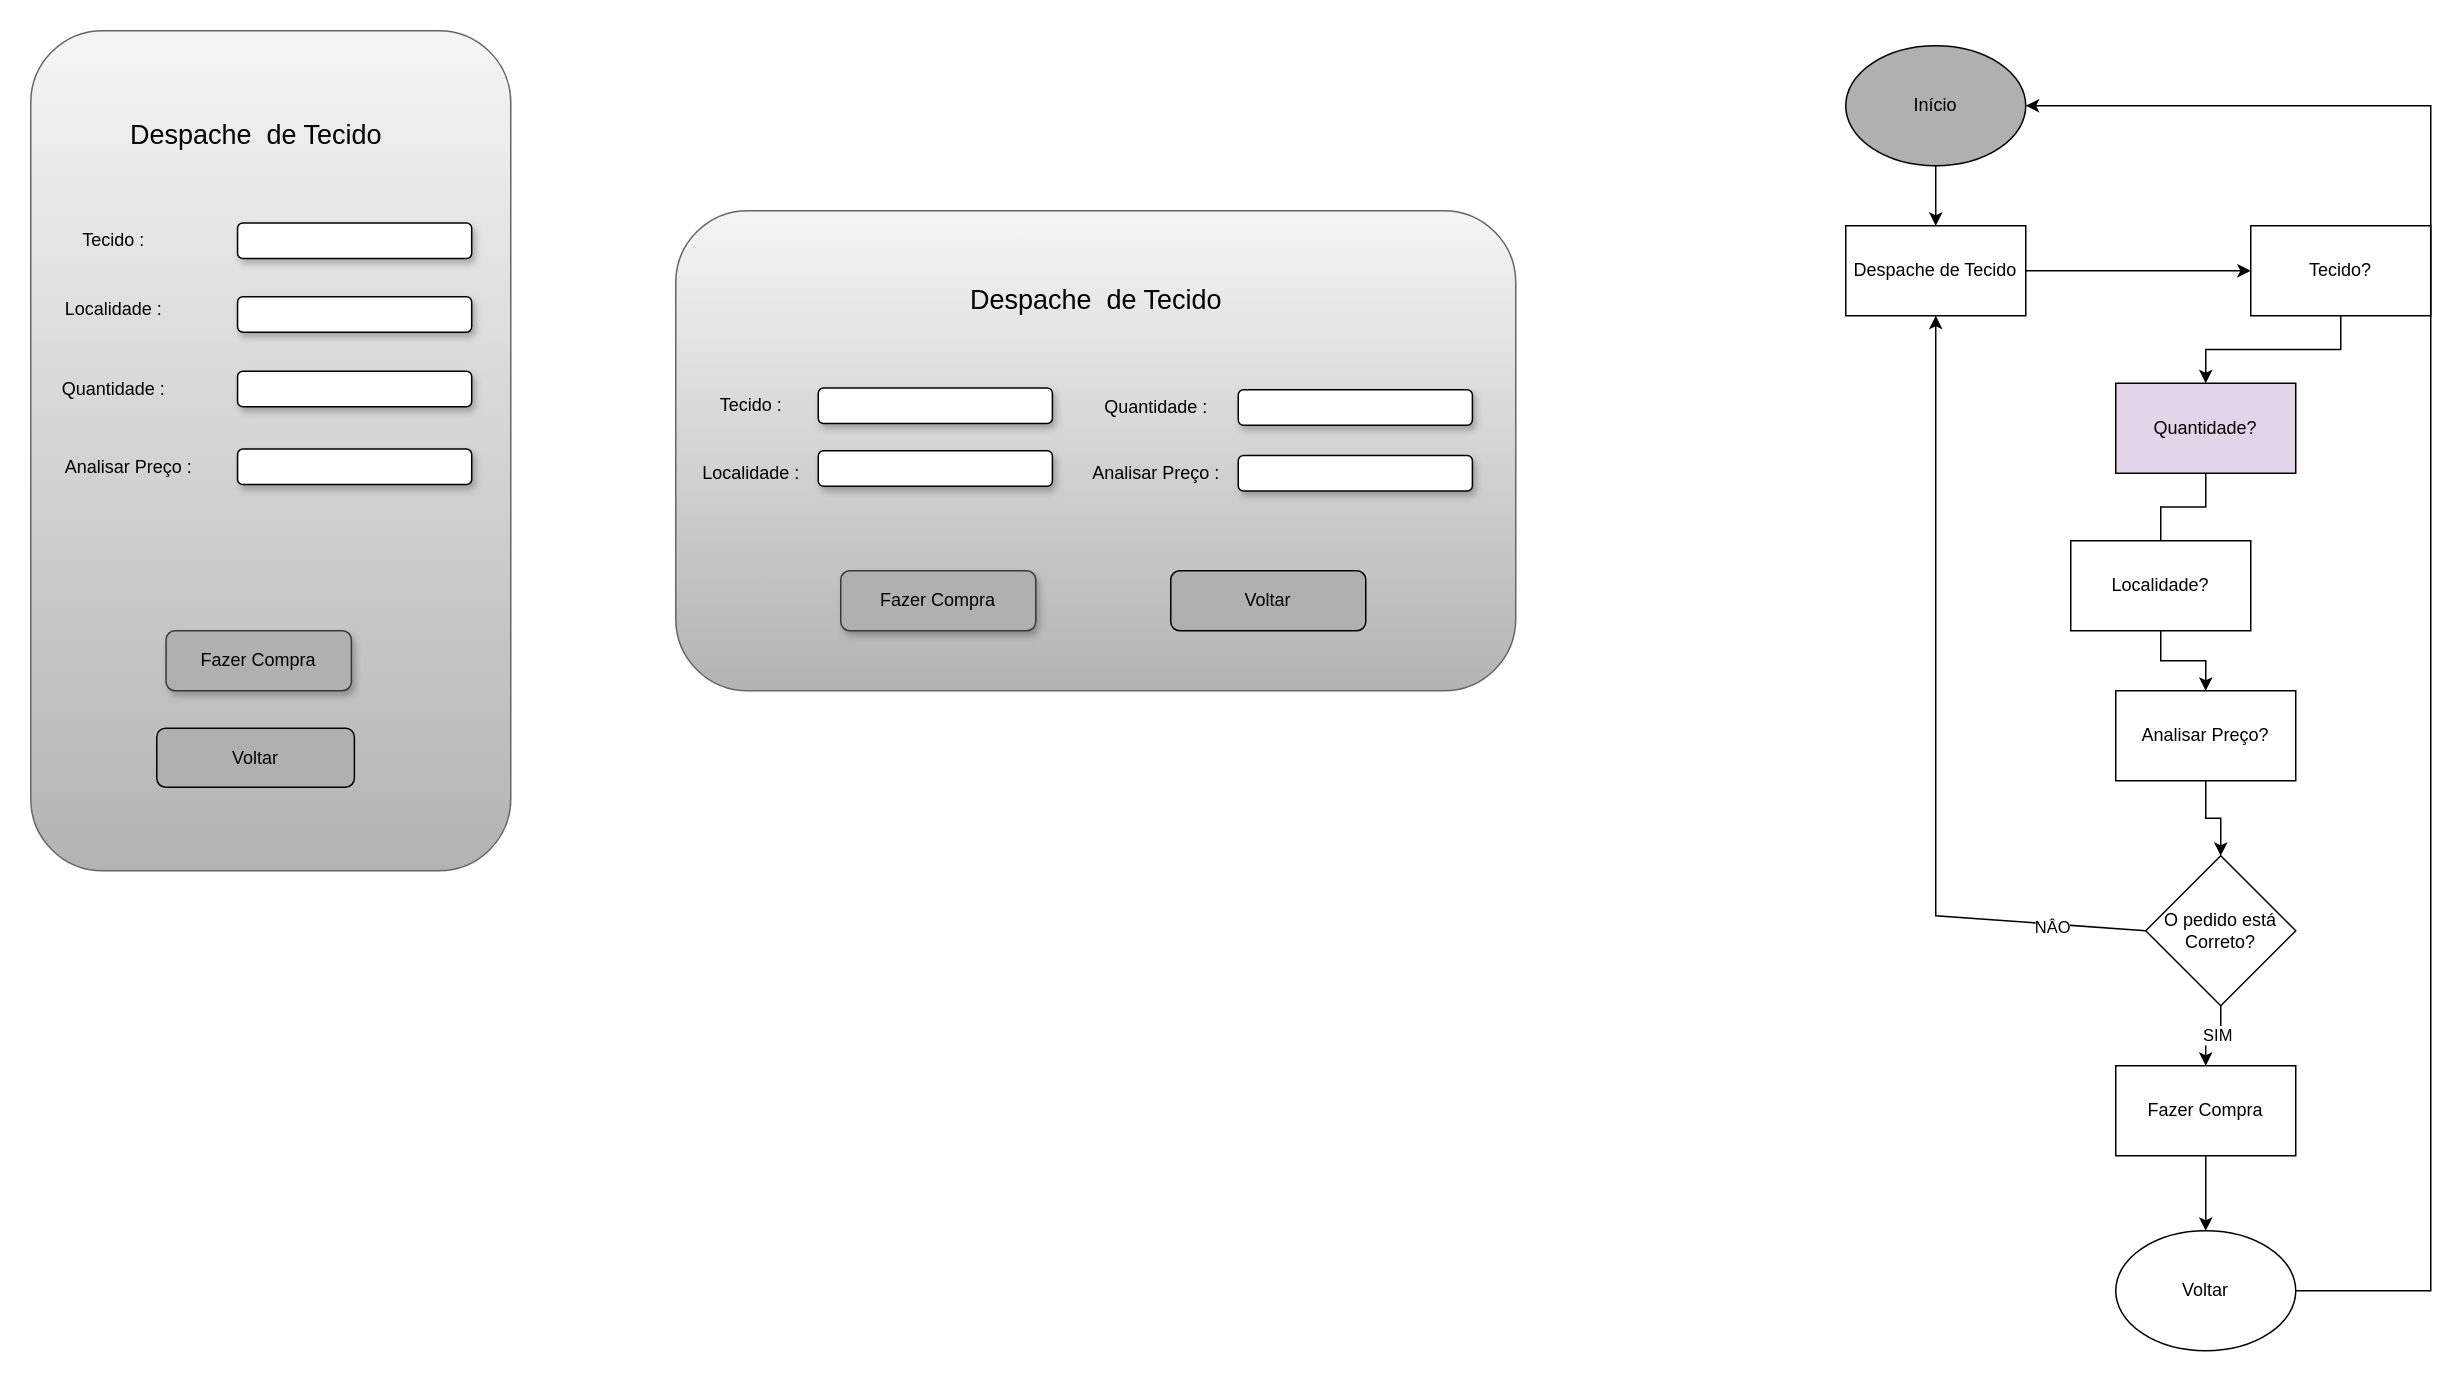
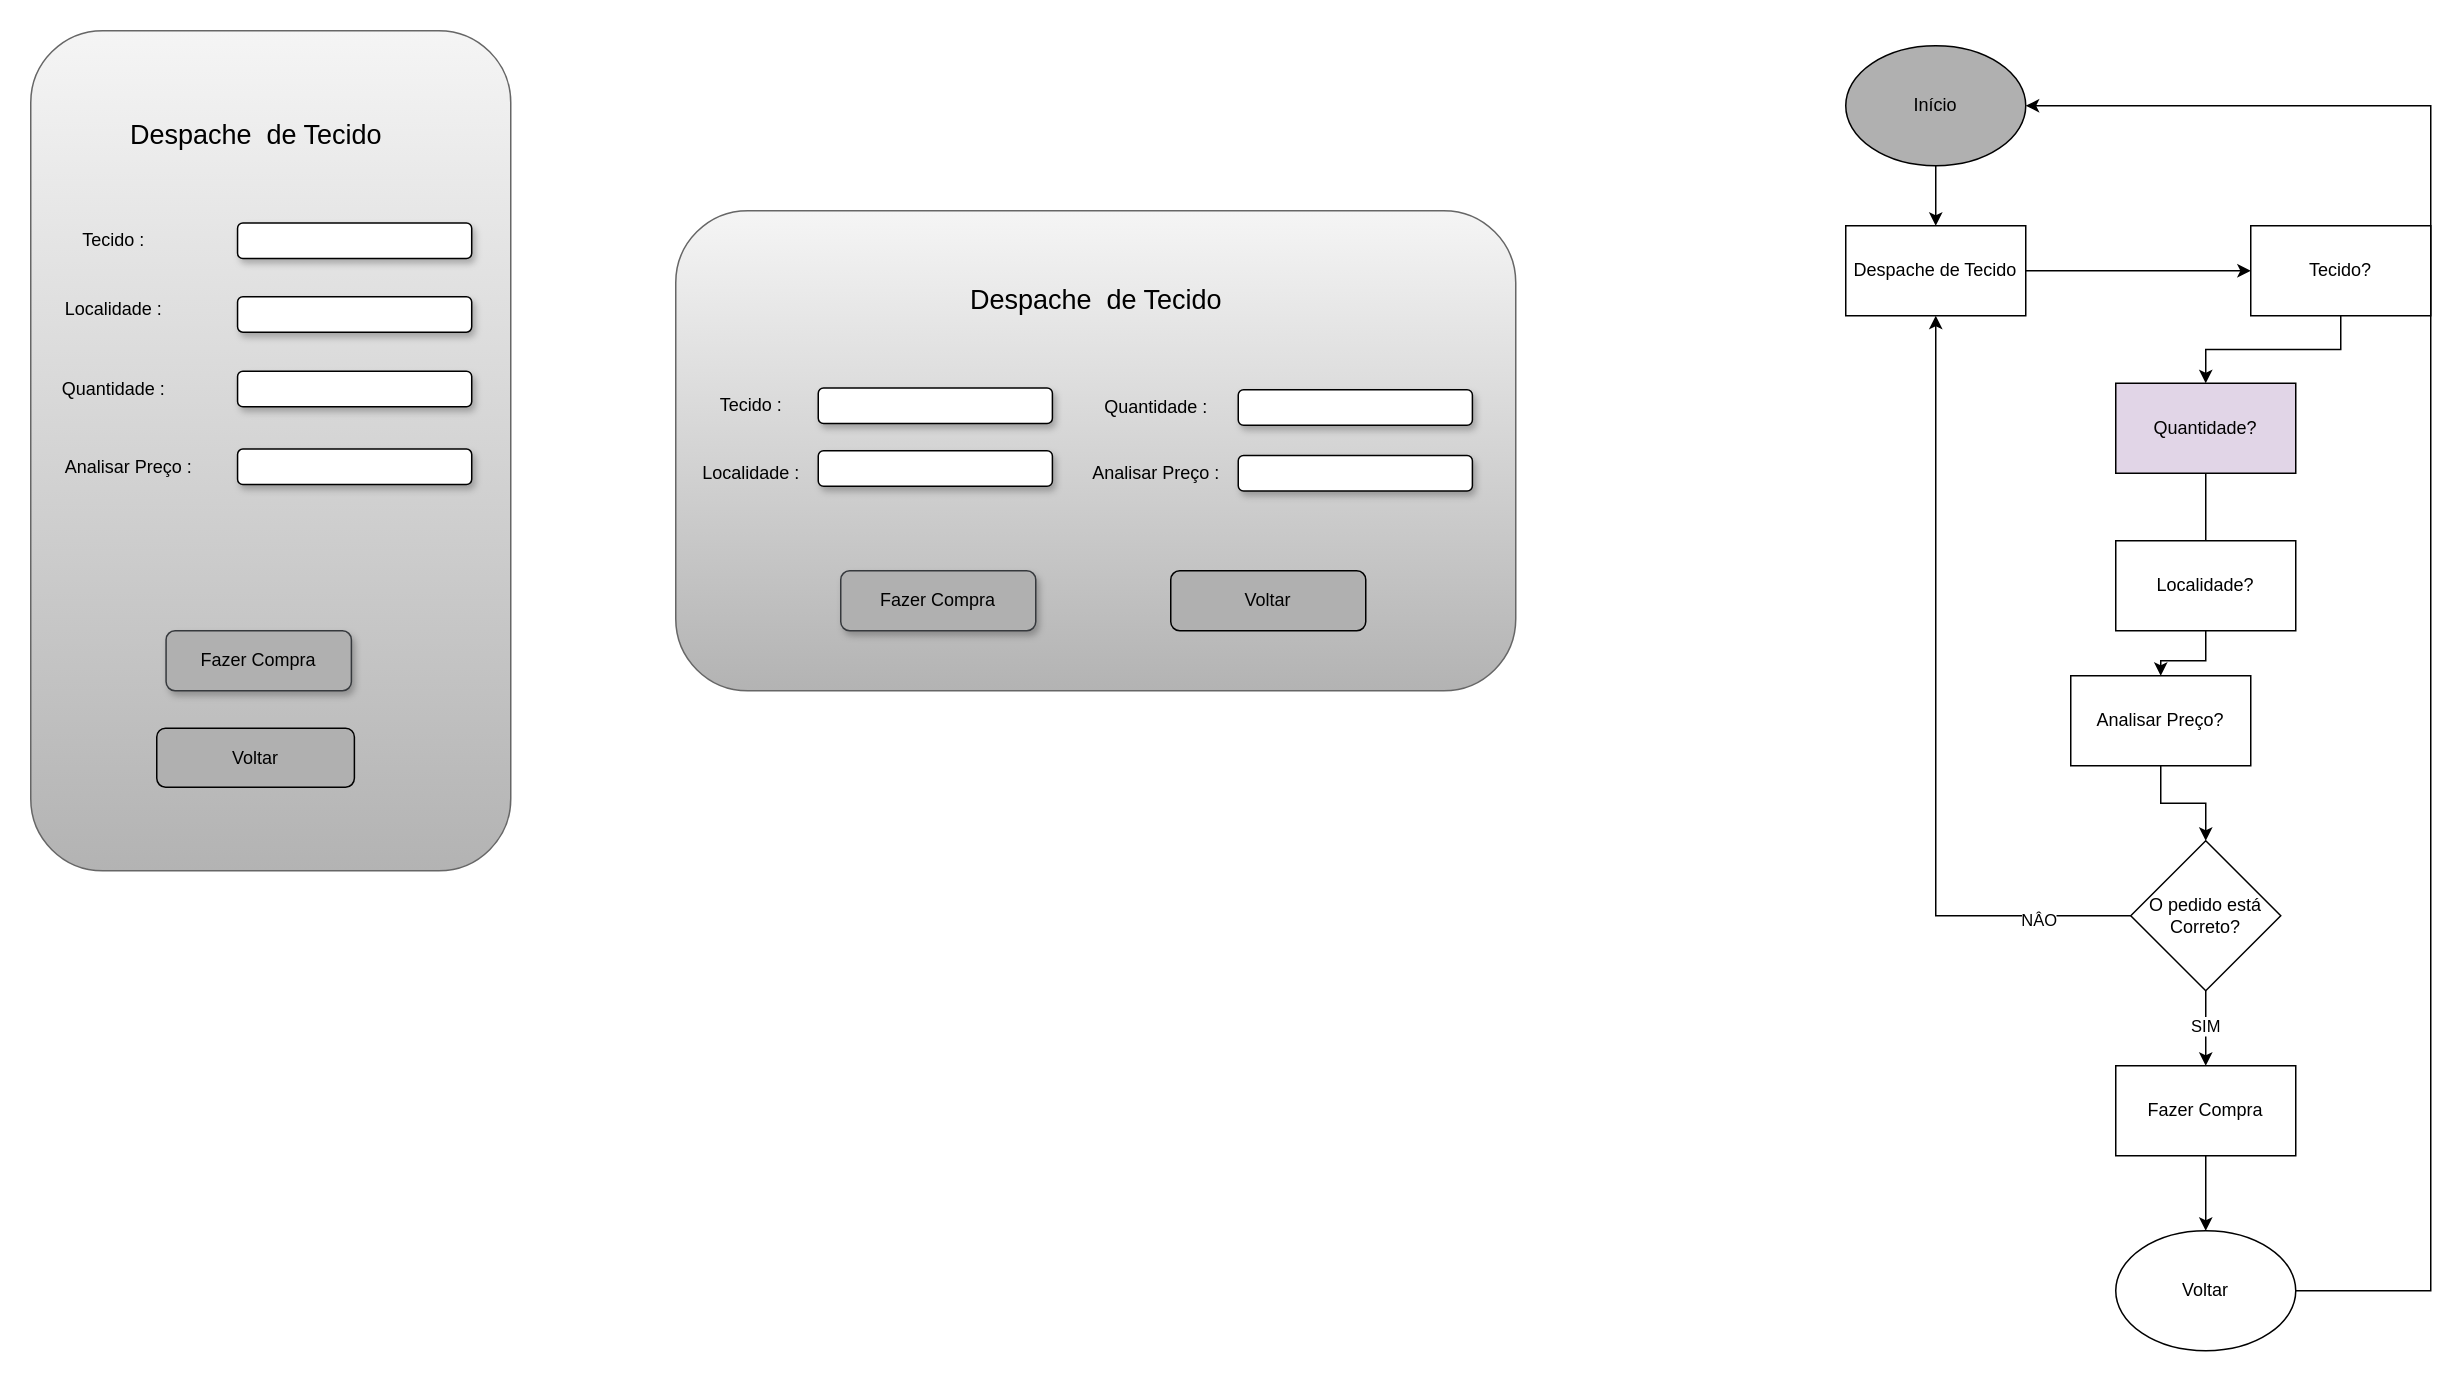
(2161, 586) -> (2206, 586)
(2206, 736) -> (2161, 721)
(2221, 931) -> (2206, 916)
